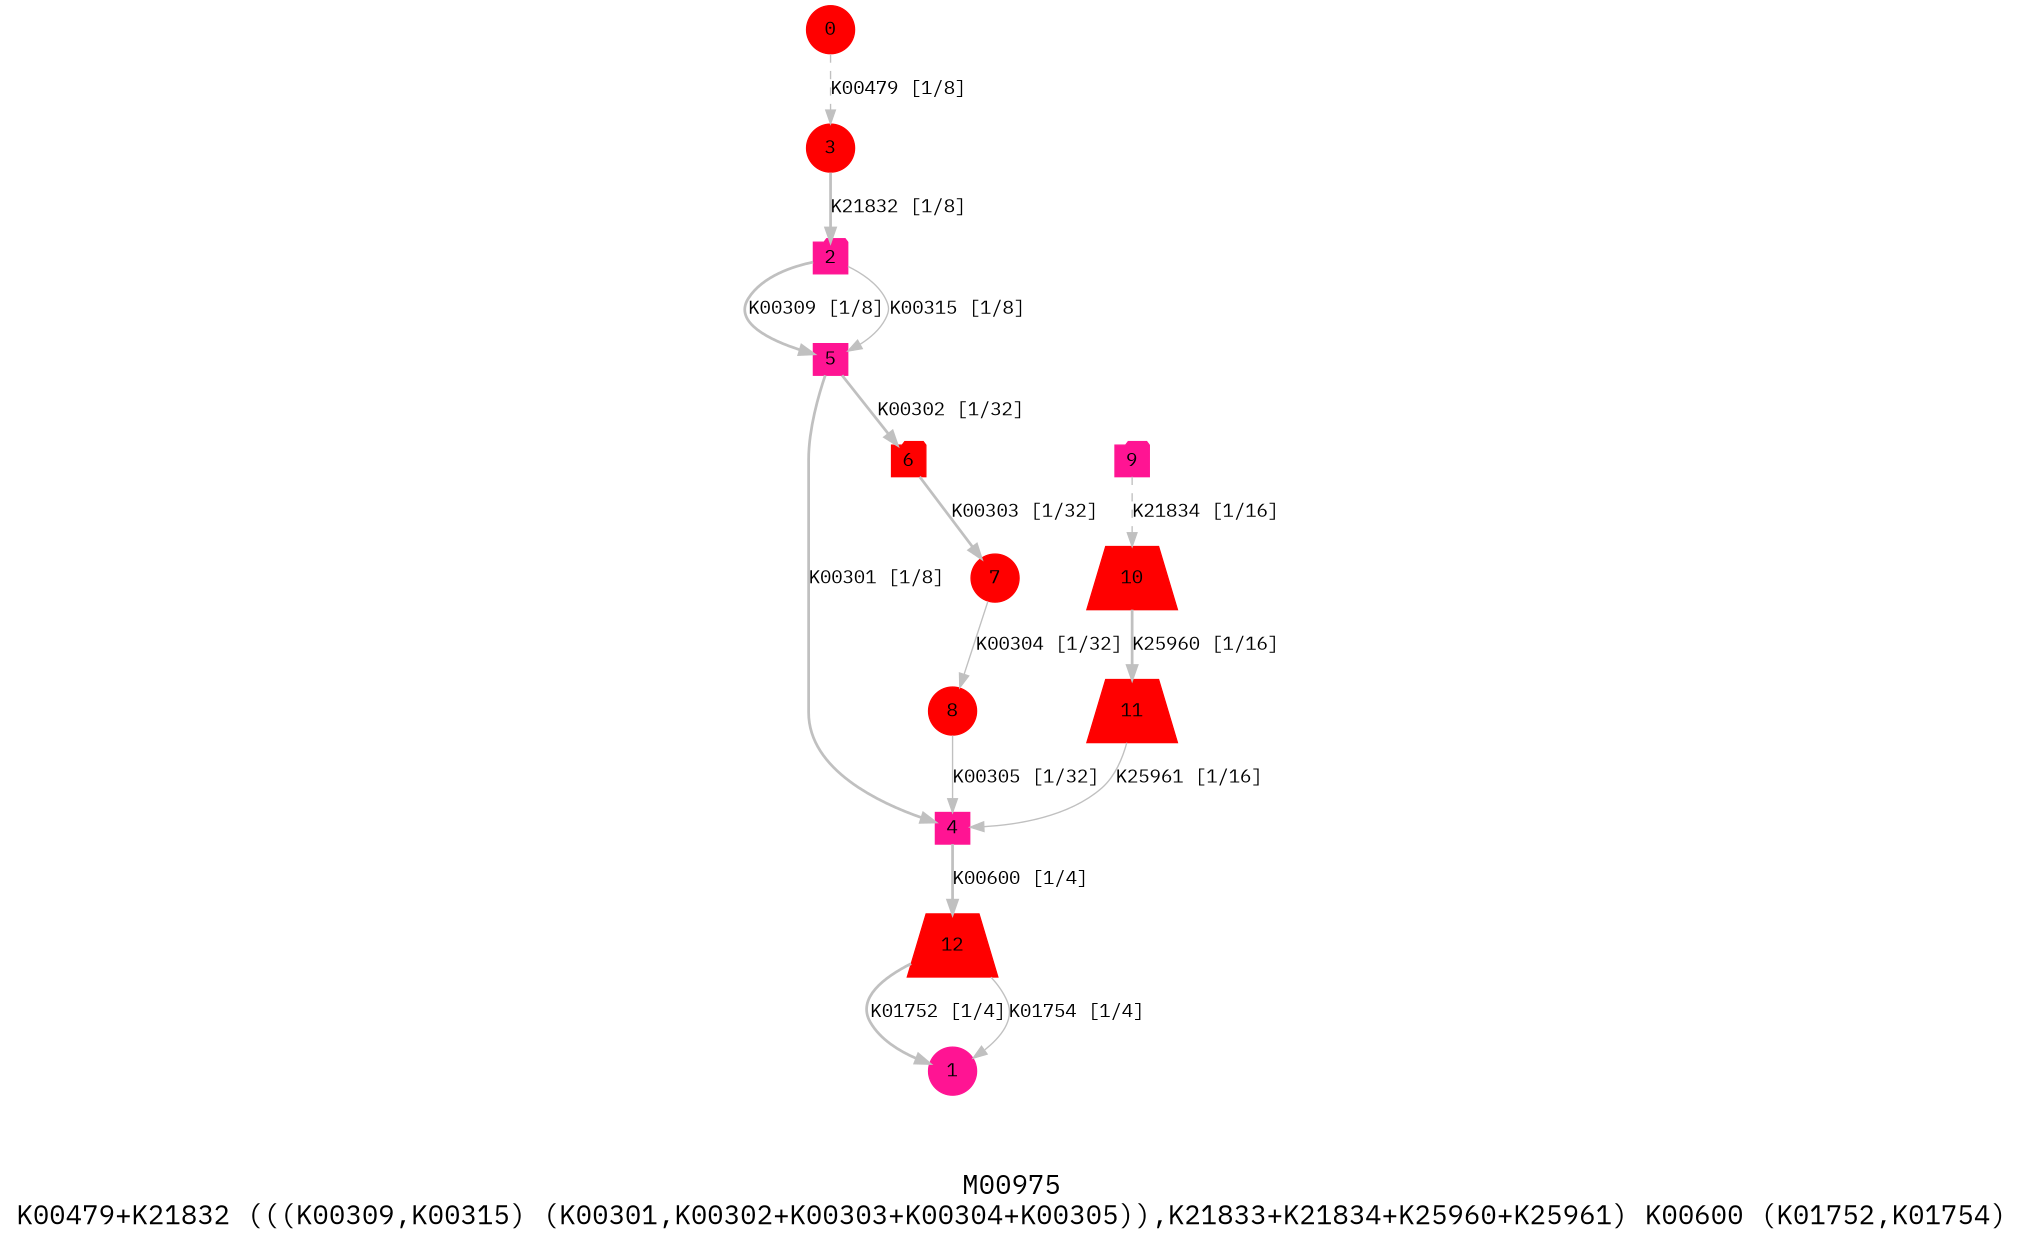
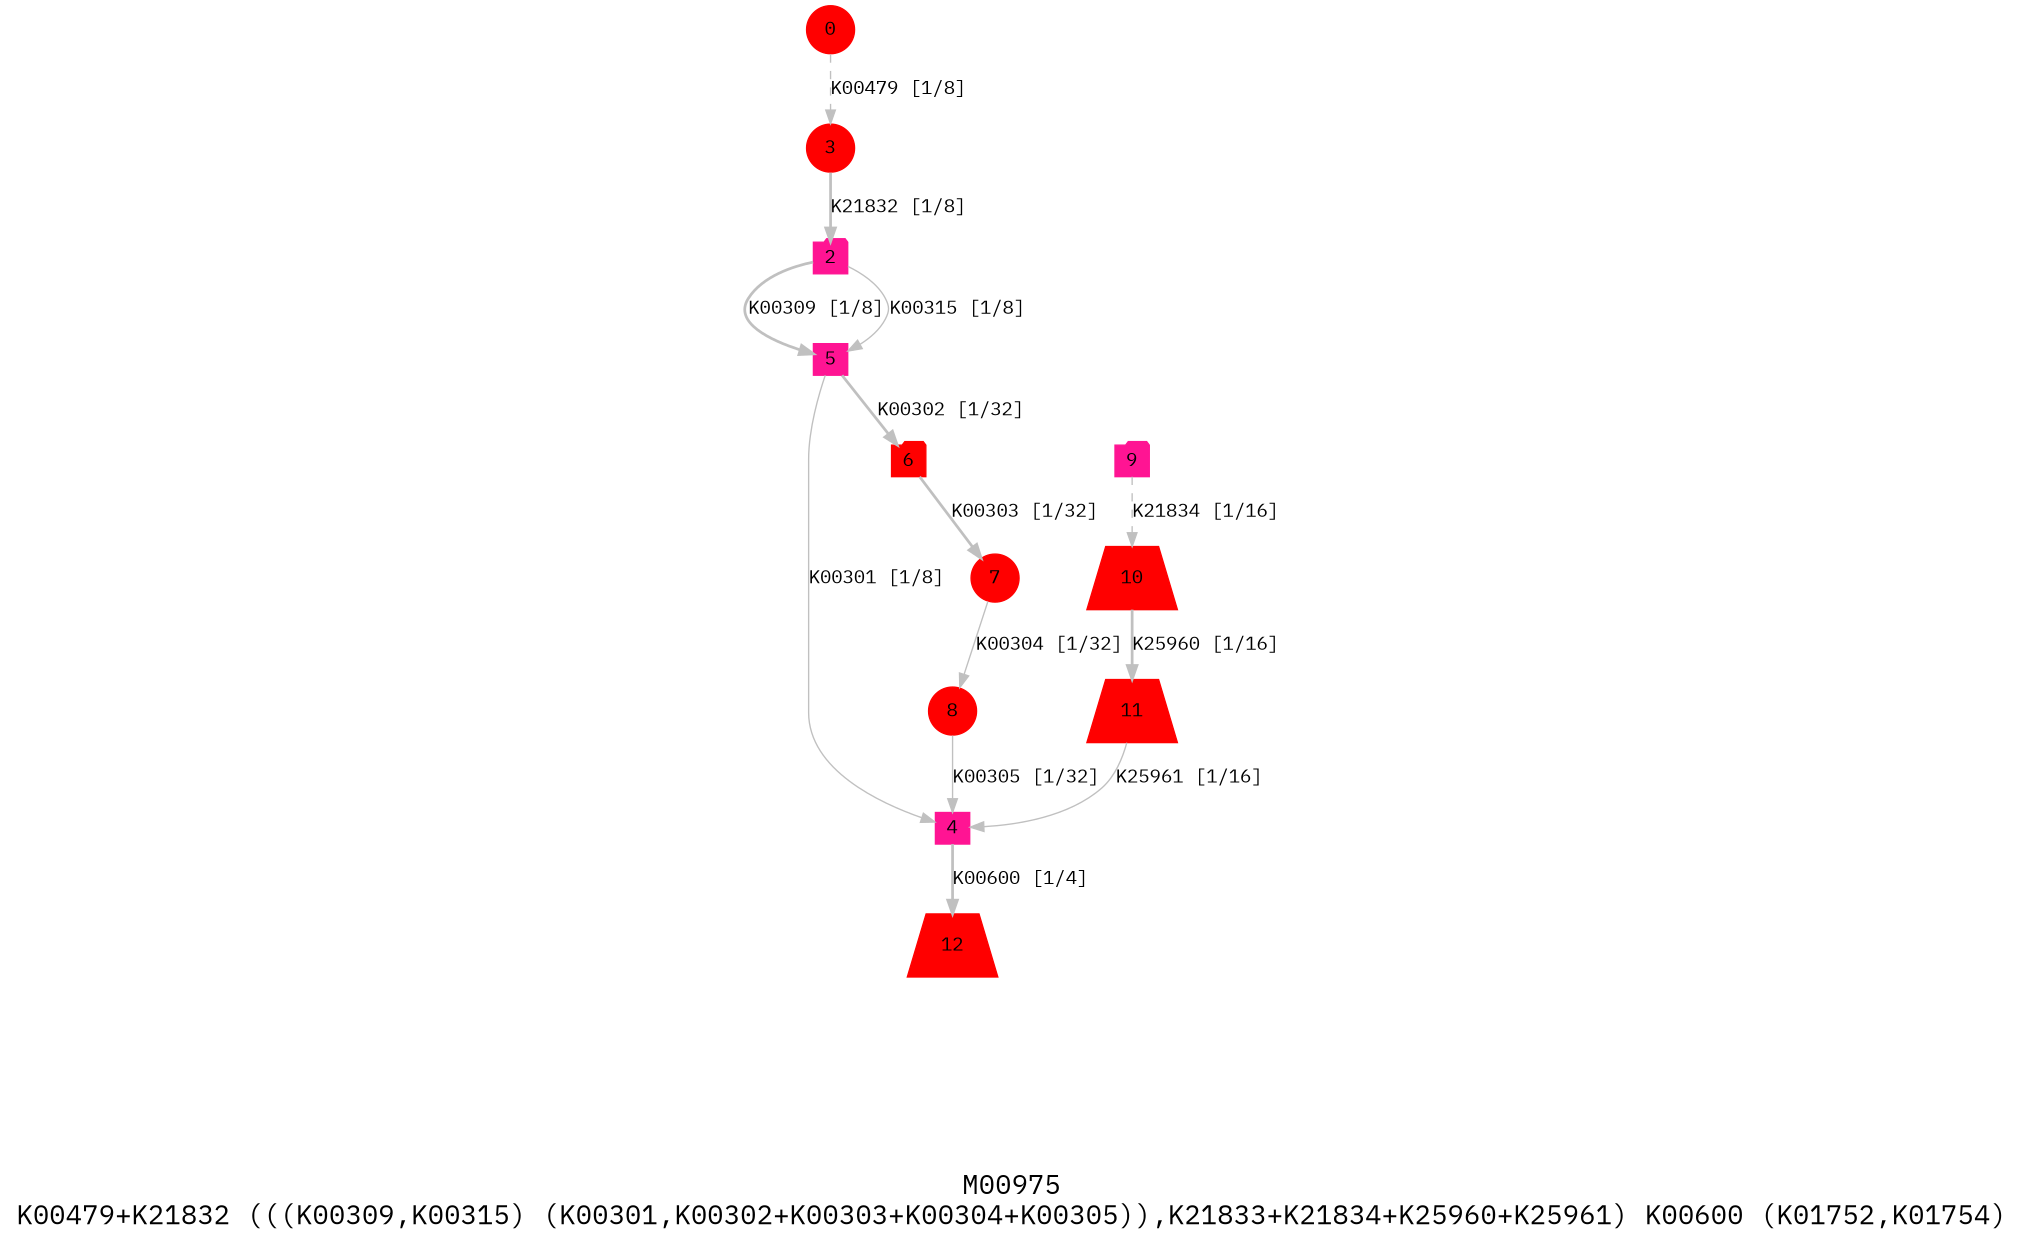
(809, 625) -> (809, 625)
(953, 1071) -> none
